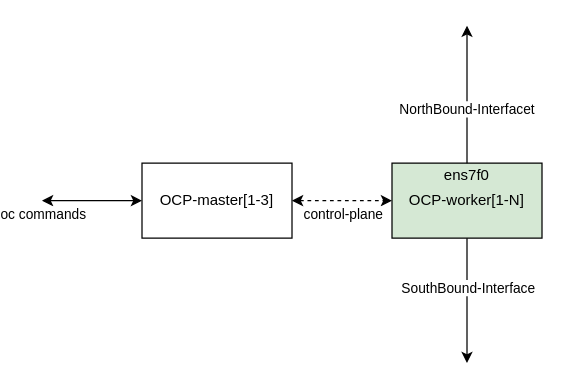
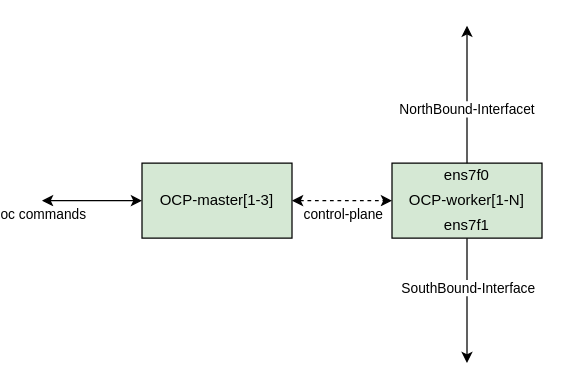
(217, 201) -> (217, 201)
none -> (467, 226)
